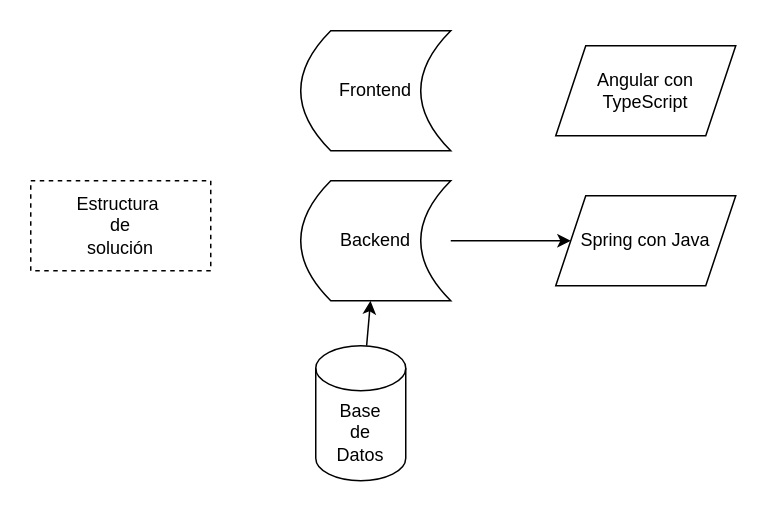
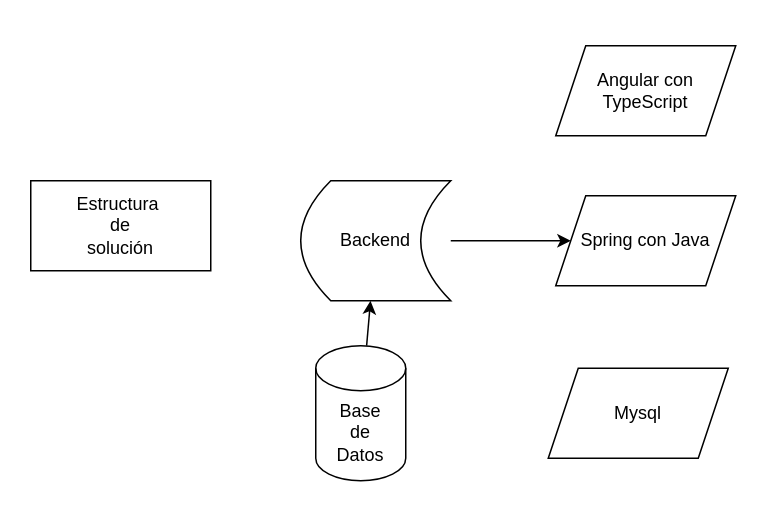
(376, 91) -> none
(121, 226) -> (121, 226)
none -> (638, 413)
